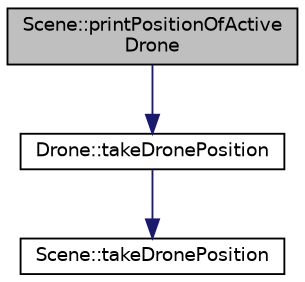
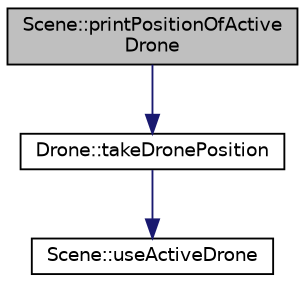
(152, 256) -> (152, 256)
